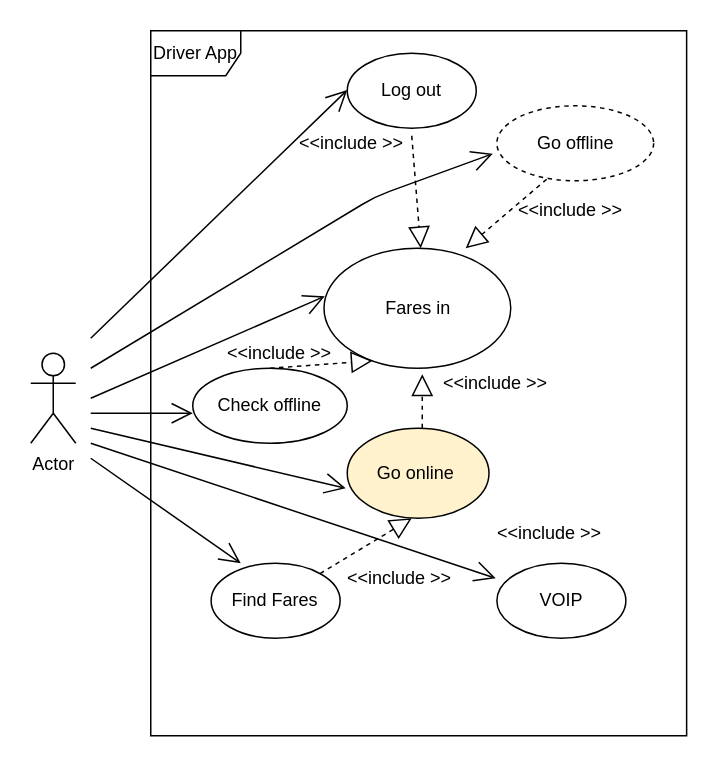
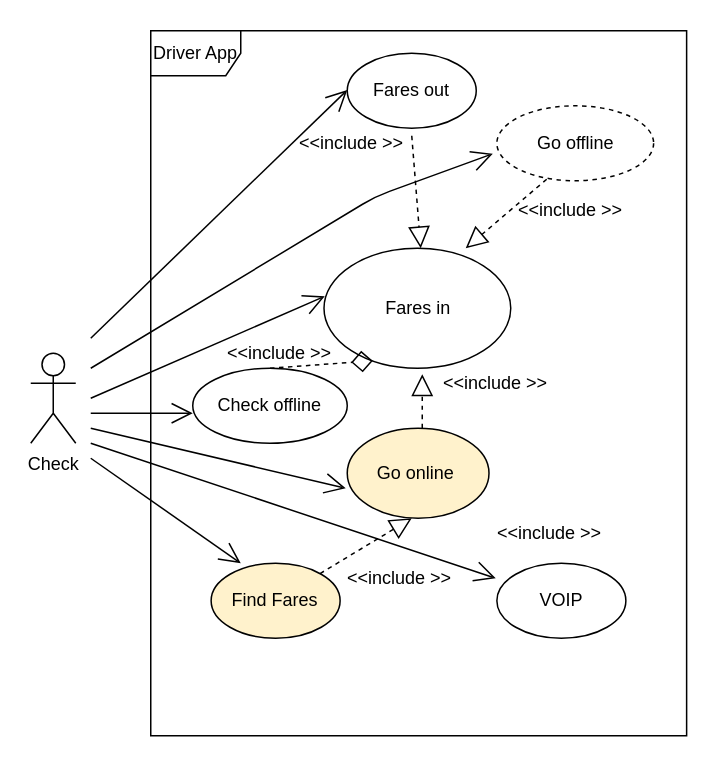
(412, 91) -> (412, 91)
(350, 362) -> (350, 362)
(54, 465) -> (54, 465)
(276, 601) -> (276, 601)
